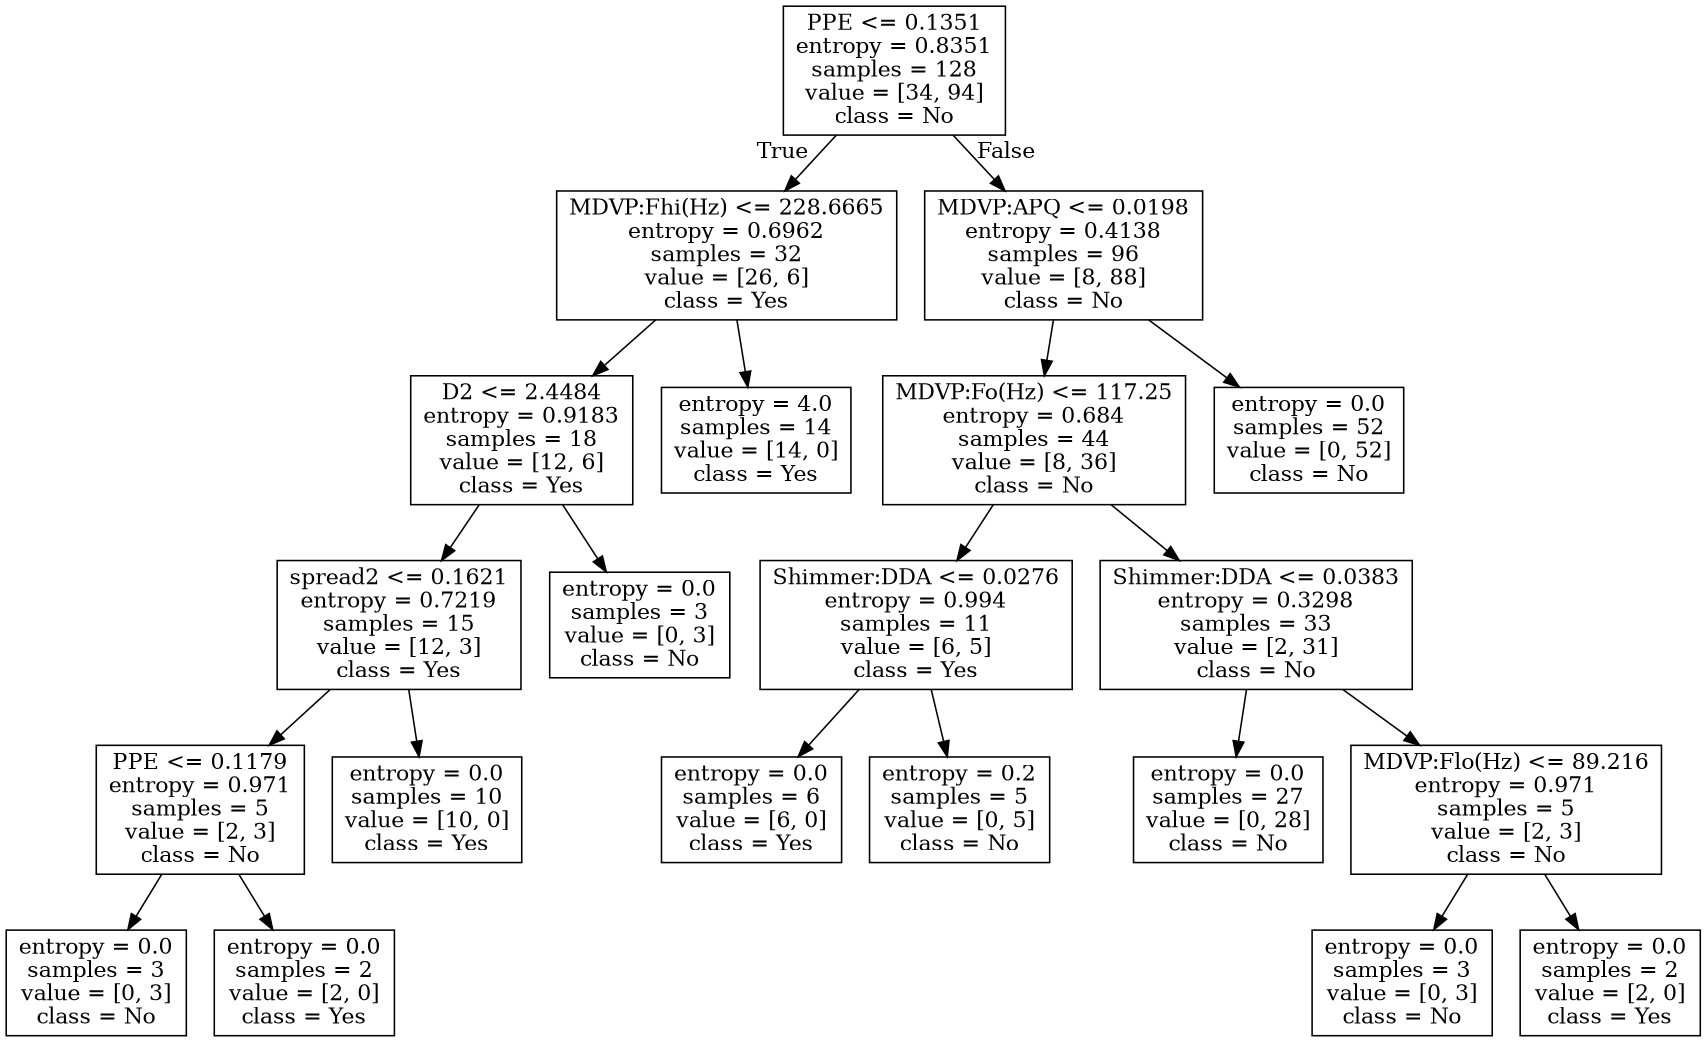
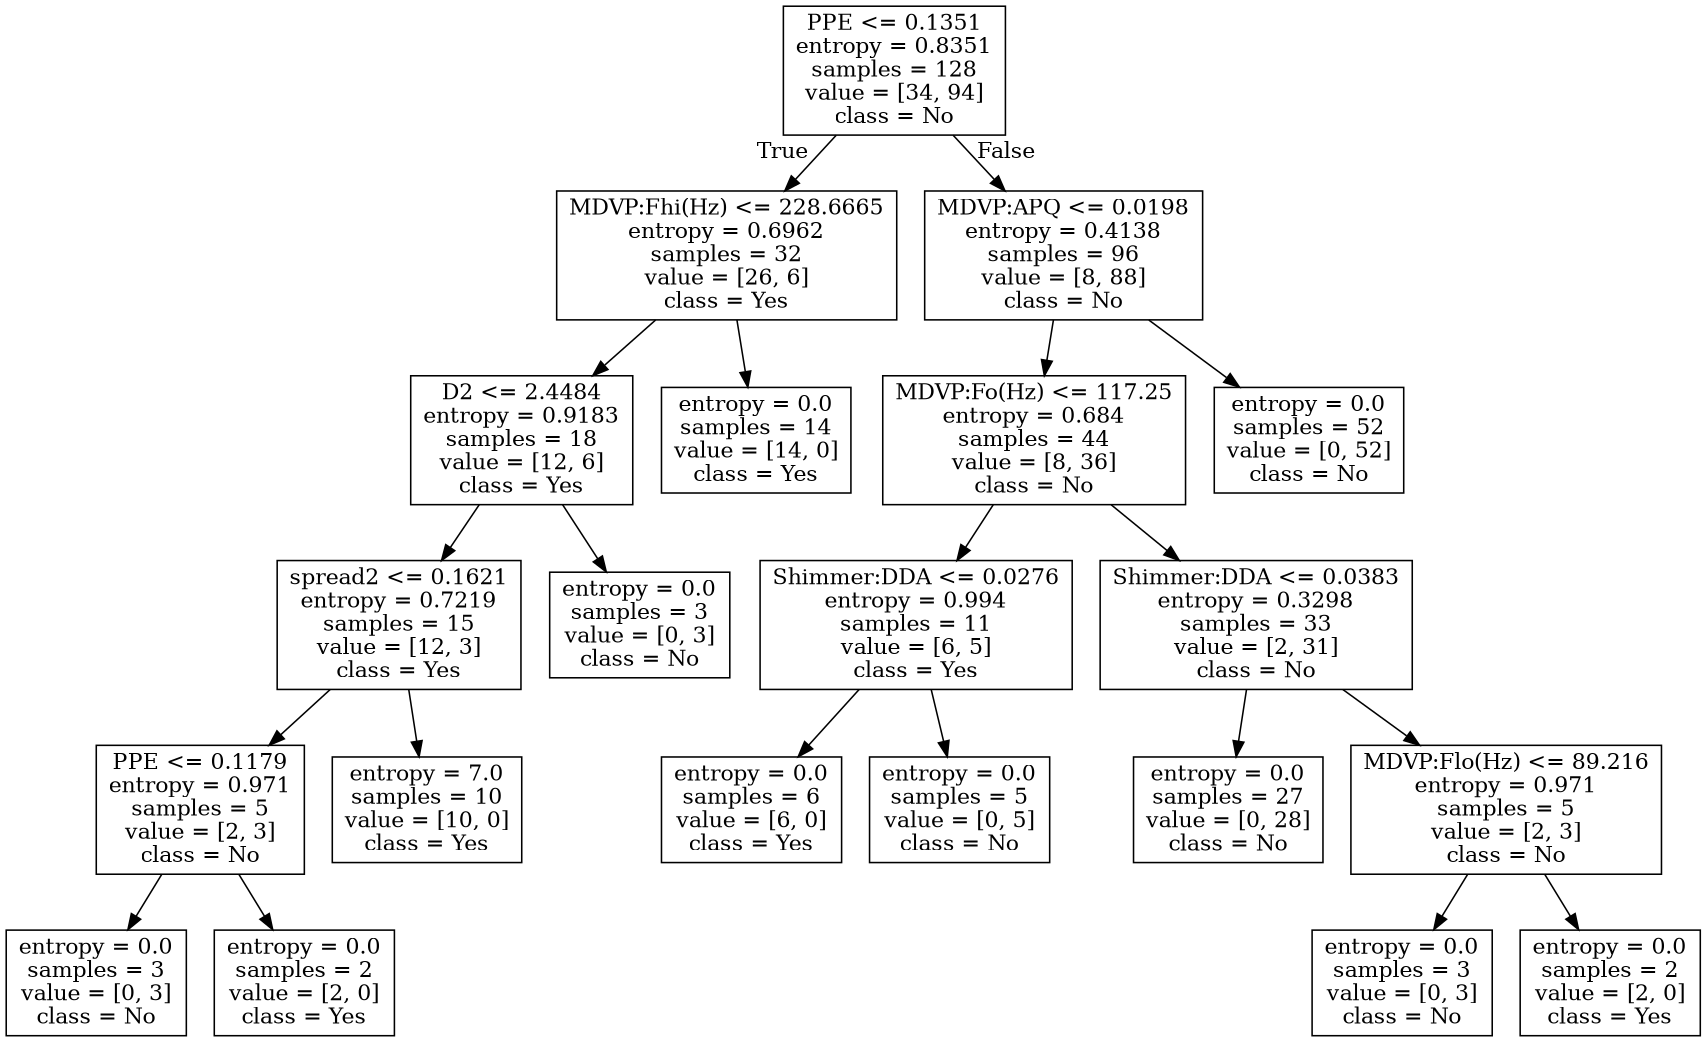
(756, 440) -> (756, 440)
(427, 810) -> (427, 810)
(960, 810) -> (960, 810)
